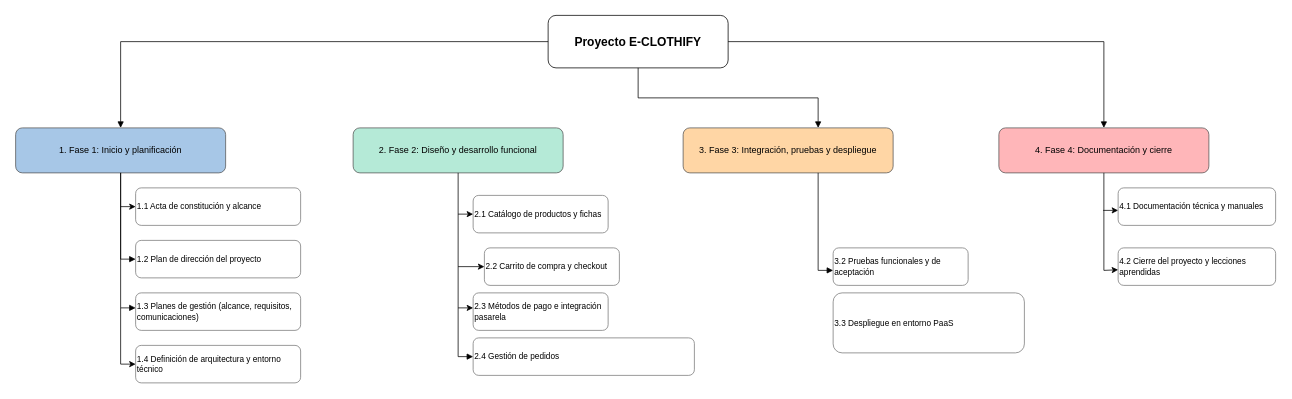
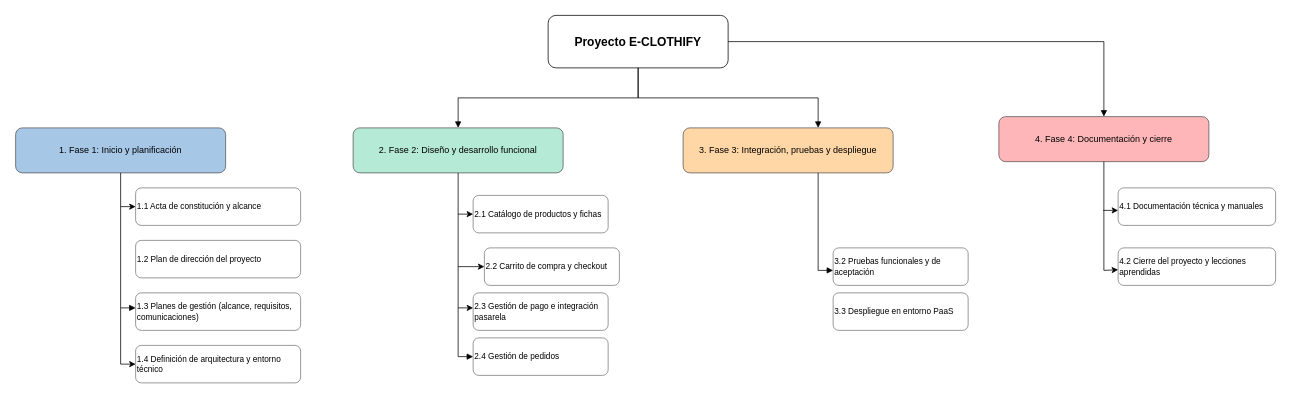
(295, 42) -> (458, 98)
(1104, 150) -> (1104, 139)
(128, 259) -> none
(541, 312) -> (541, 312)
(929, 323) -> (900, 312)
(584, 357) -> (540, 357)
